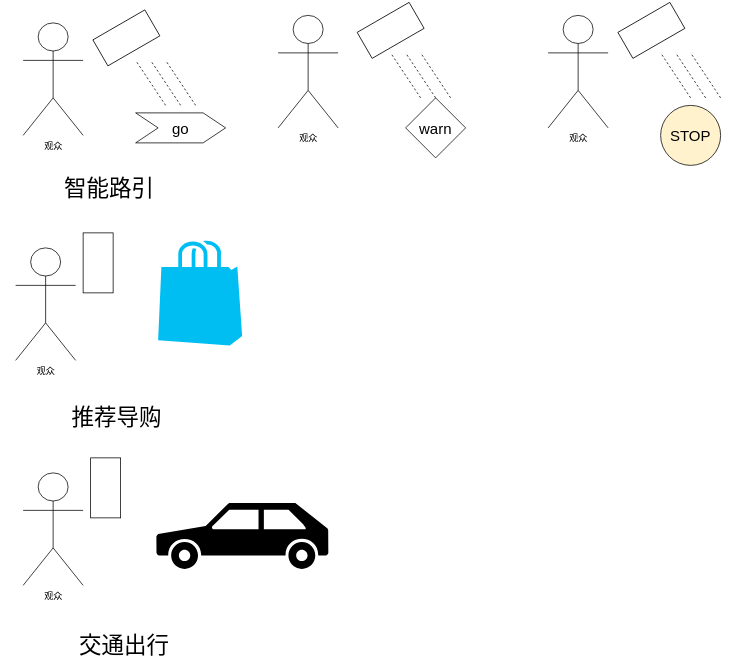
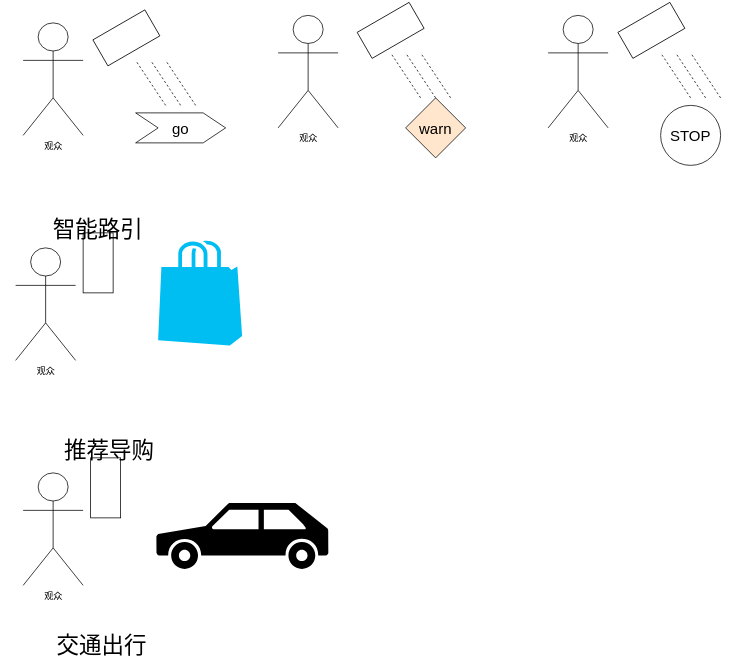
(435, 128) -> (435, 128)
(690, 135) -> (690, 135)
(109, 188) -> (98, 229)
(117, 417) -> (109, 450)
(124, 645) -> (102, 645)
